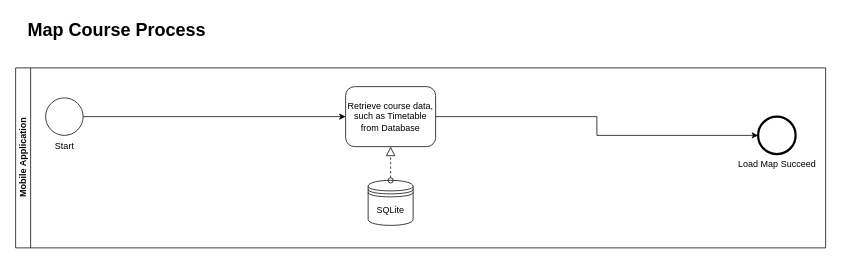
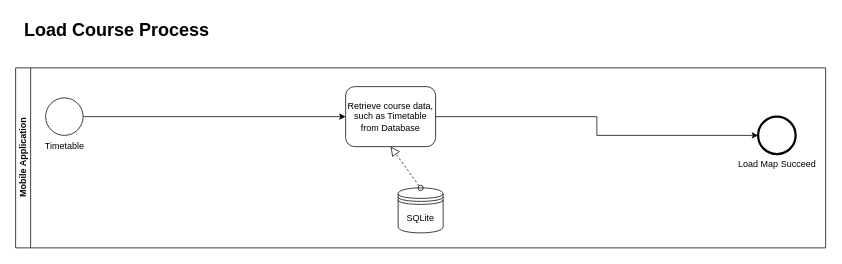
(117, 30) -> (117, 30)
(65, 146) -> (65, 146)
(390, 203) -> (420, 210)
